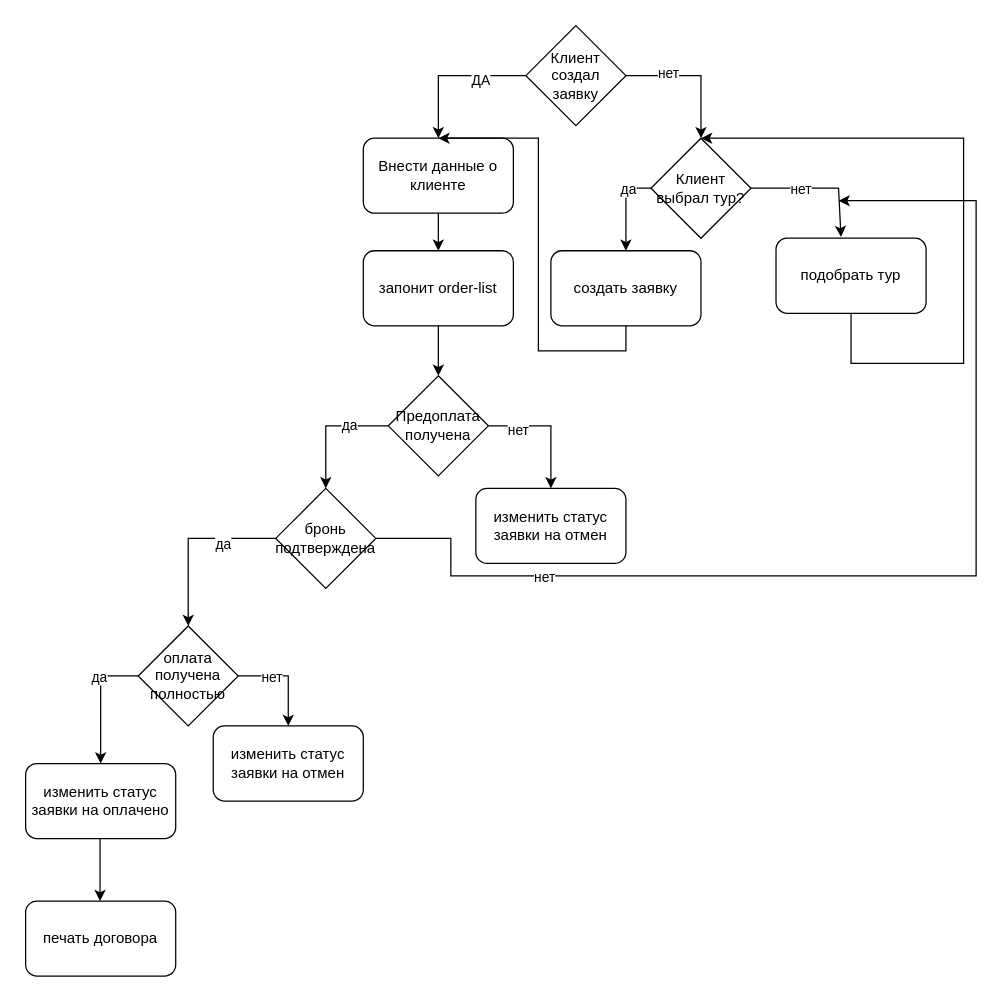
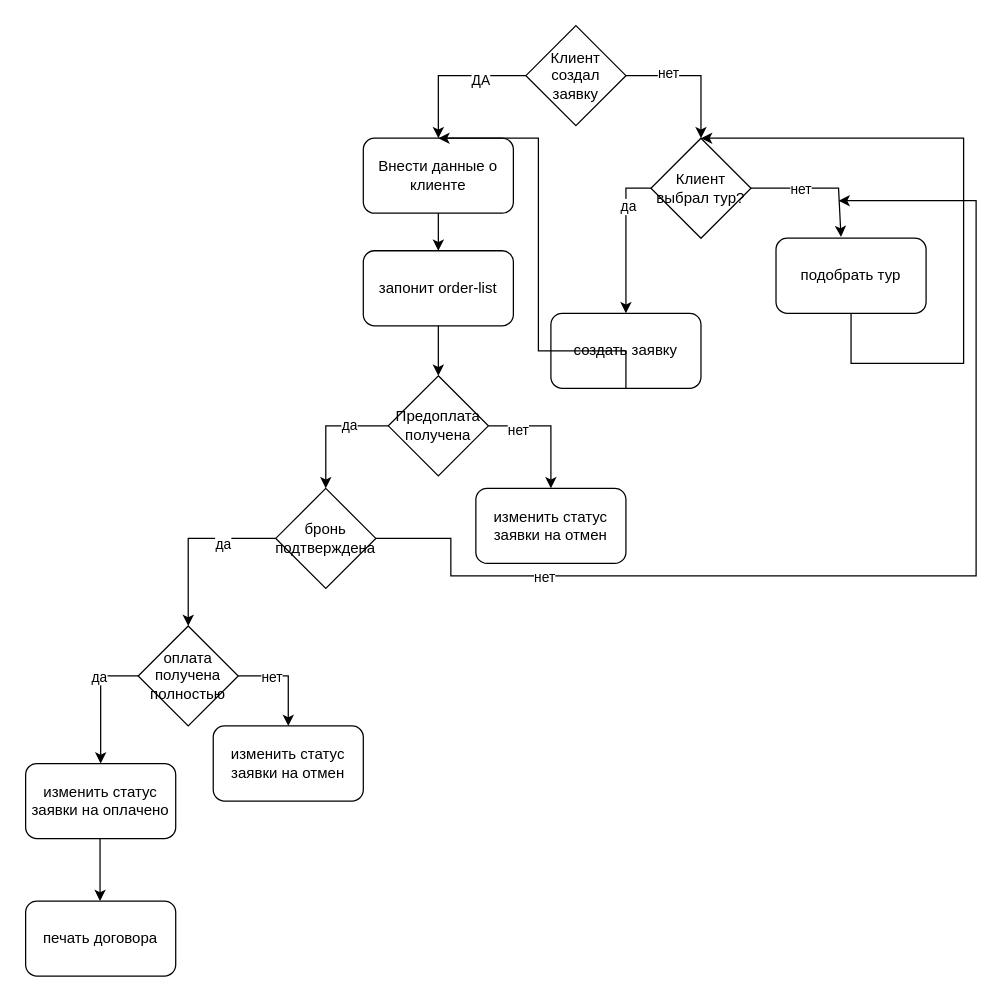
(626, 288) -> (626, 351)
